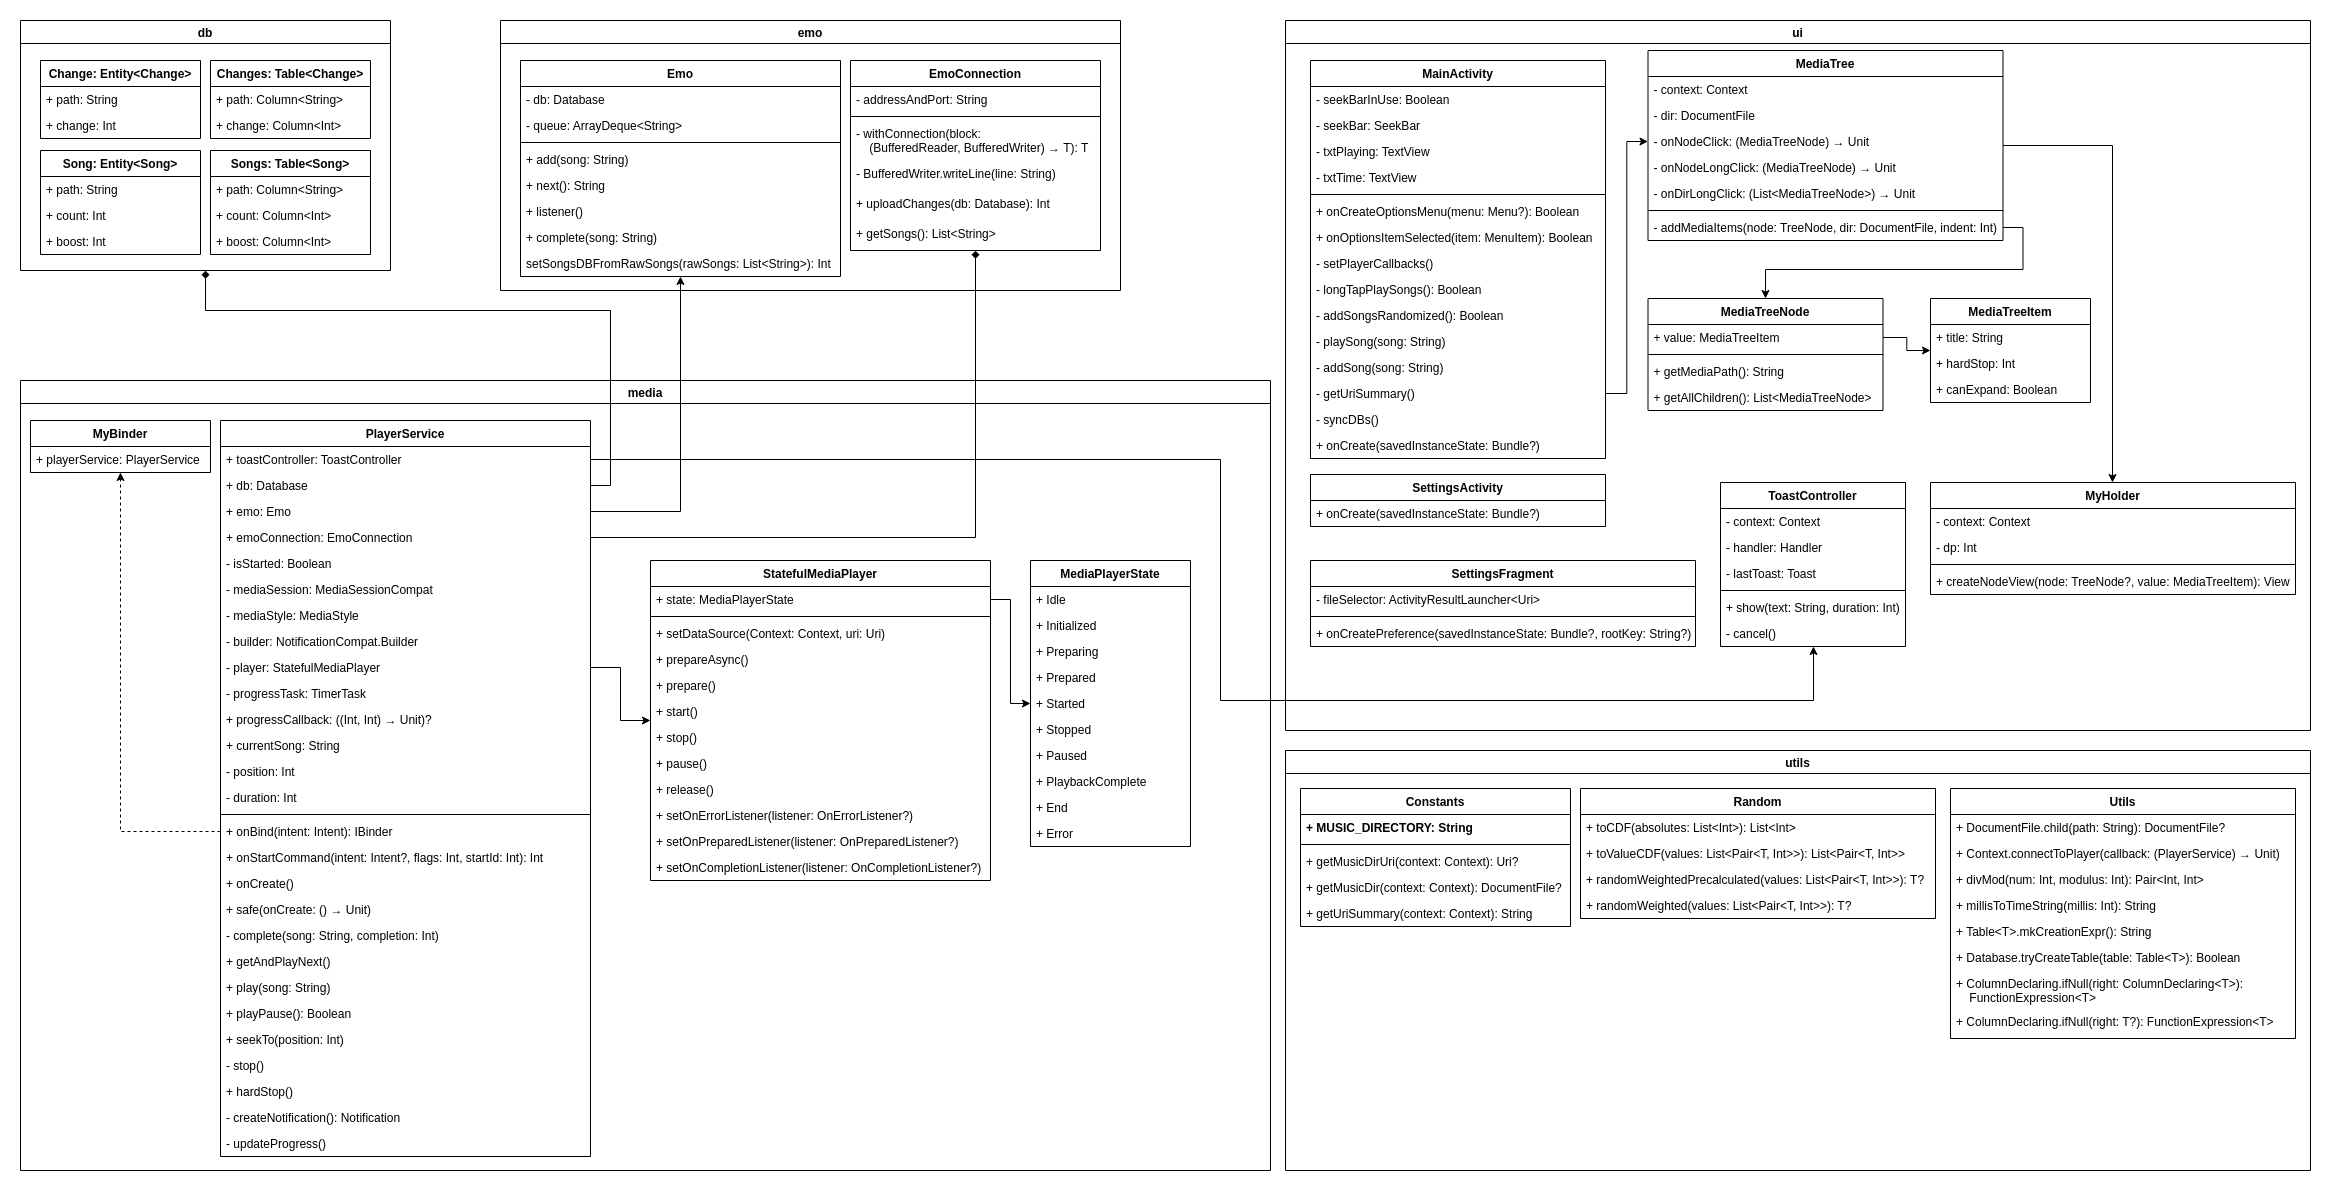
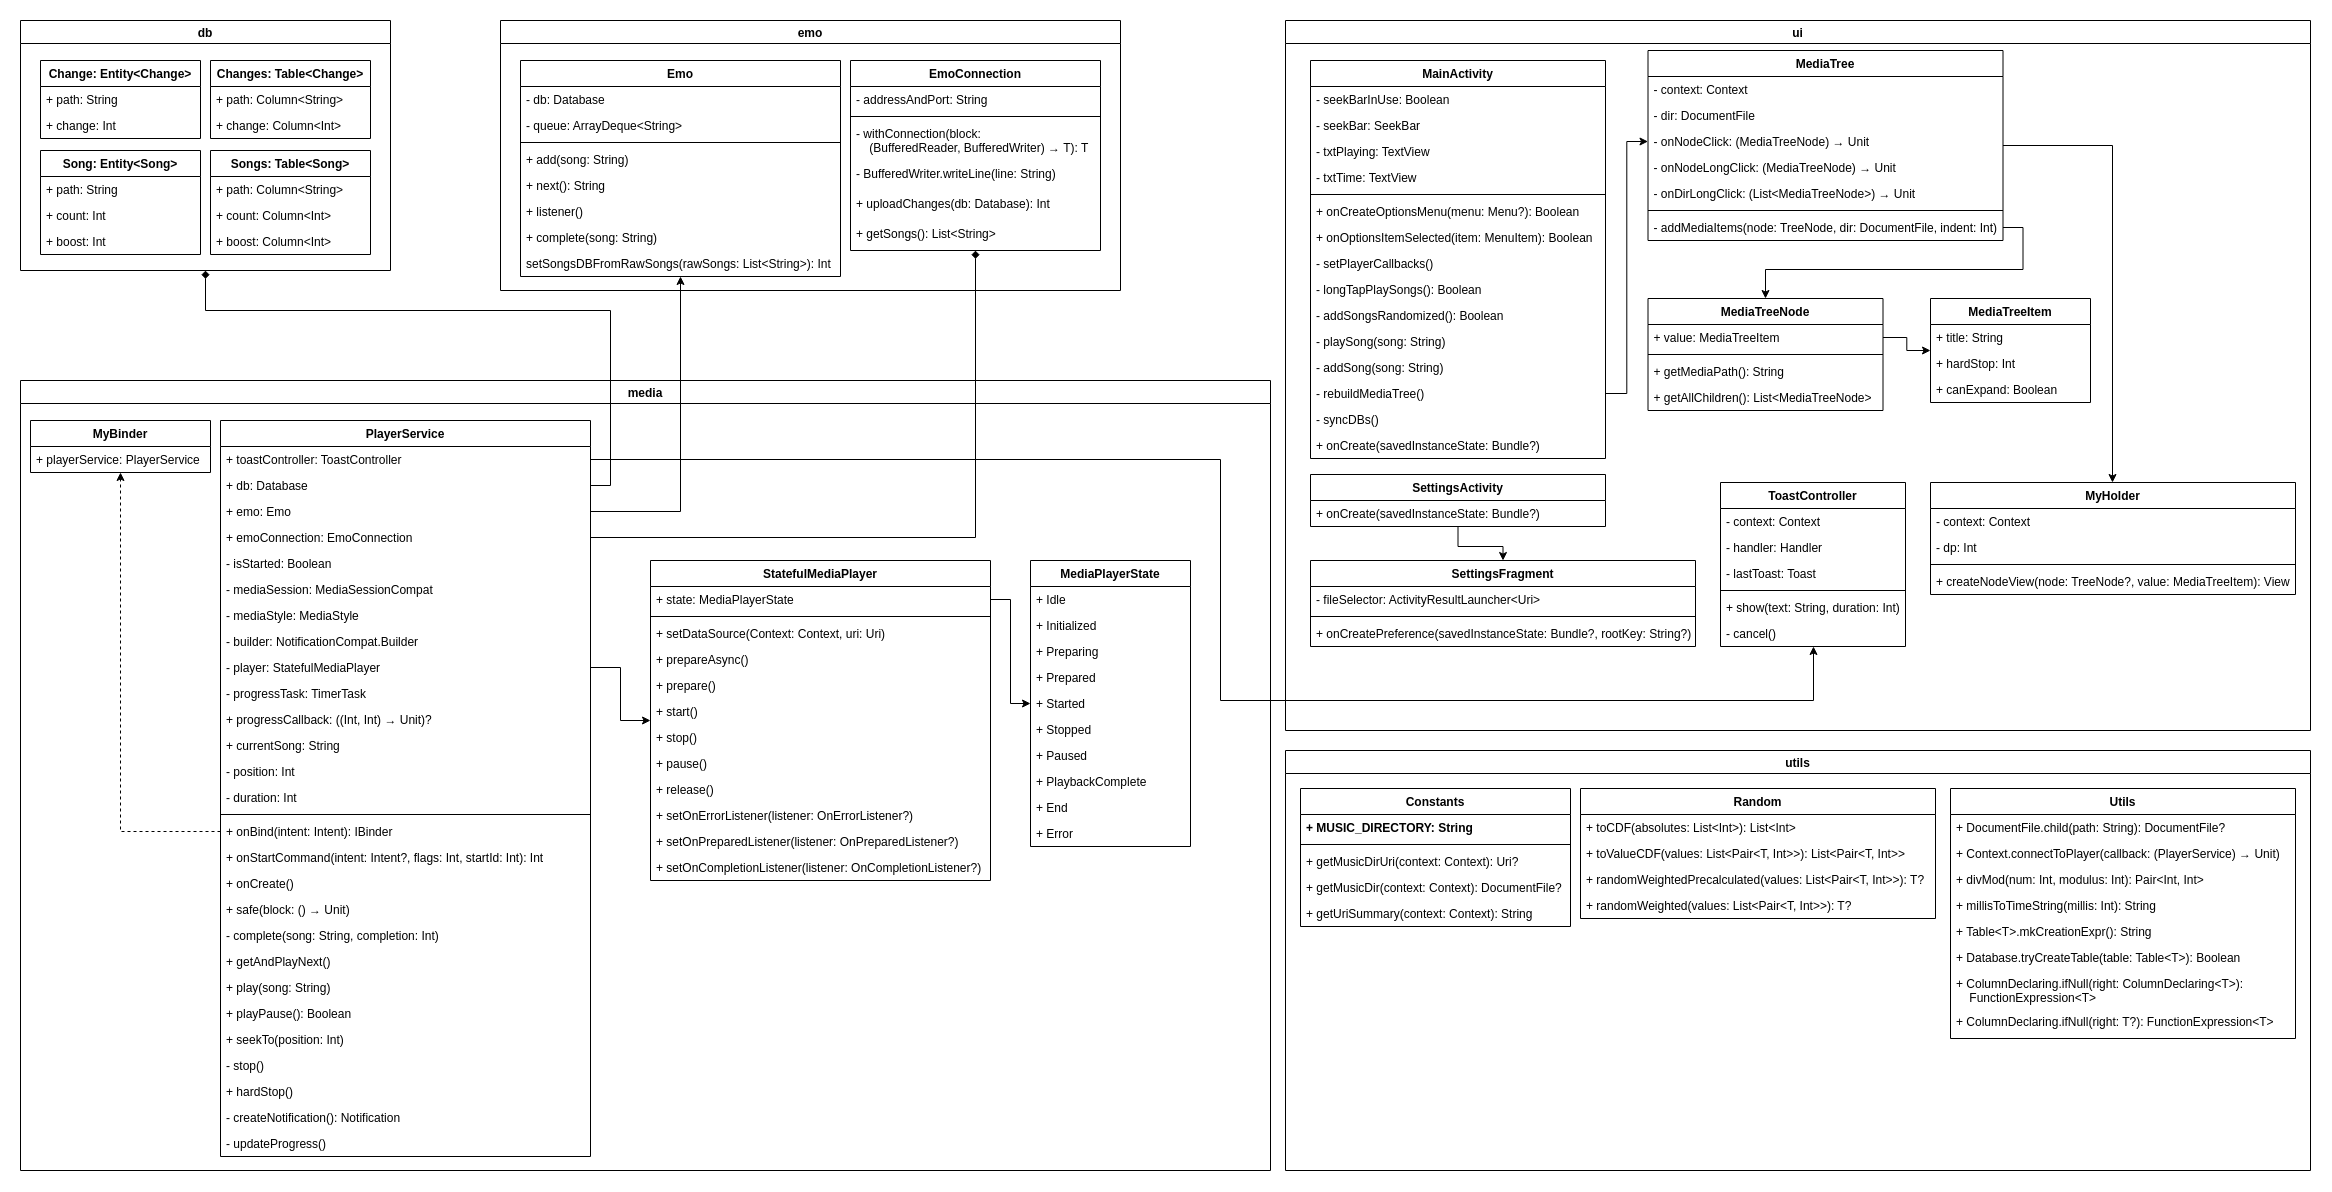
(1370, 394) -> (1377, 394)
none -> (1474, 547)
(307, 910) -> (296, 910)
